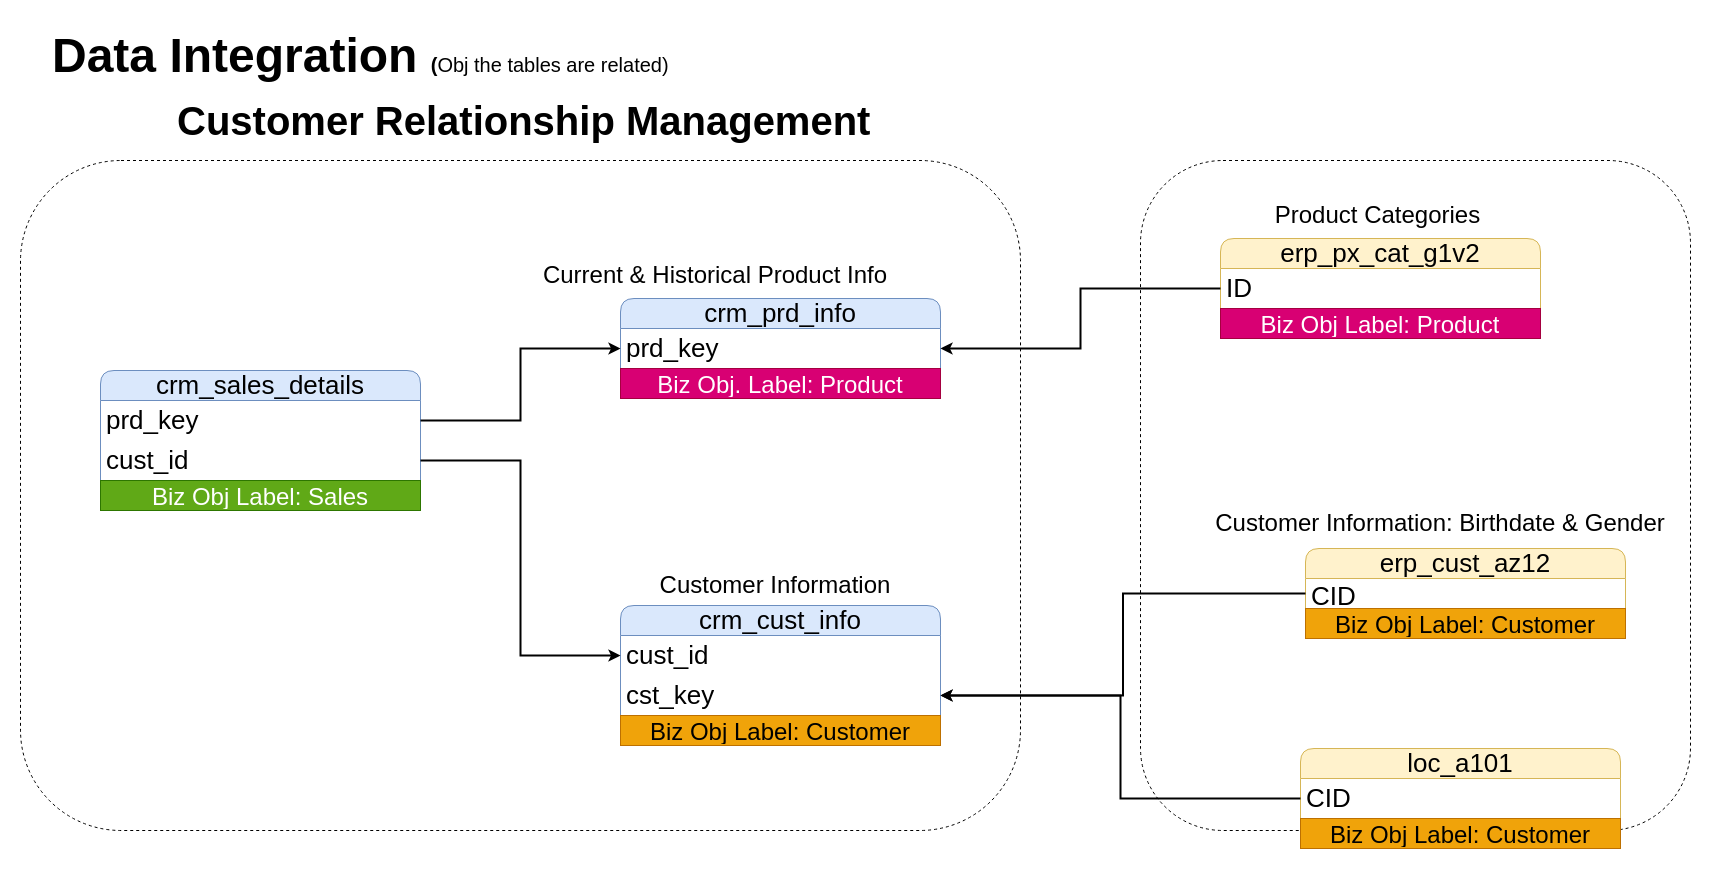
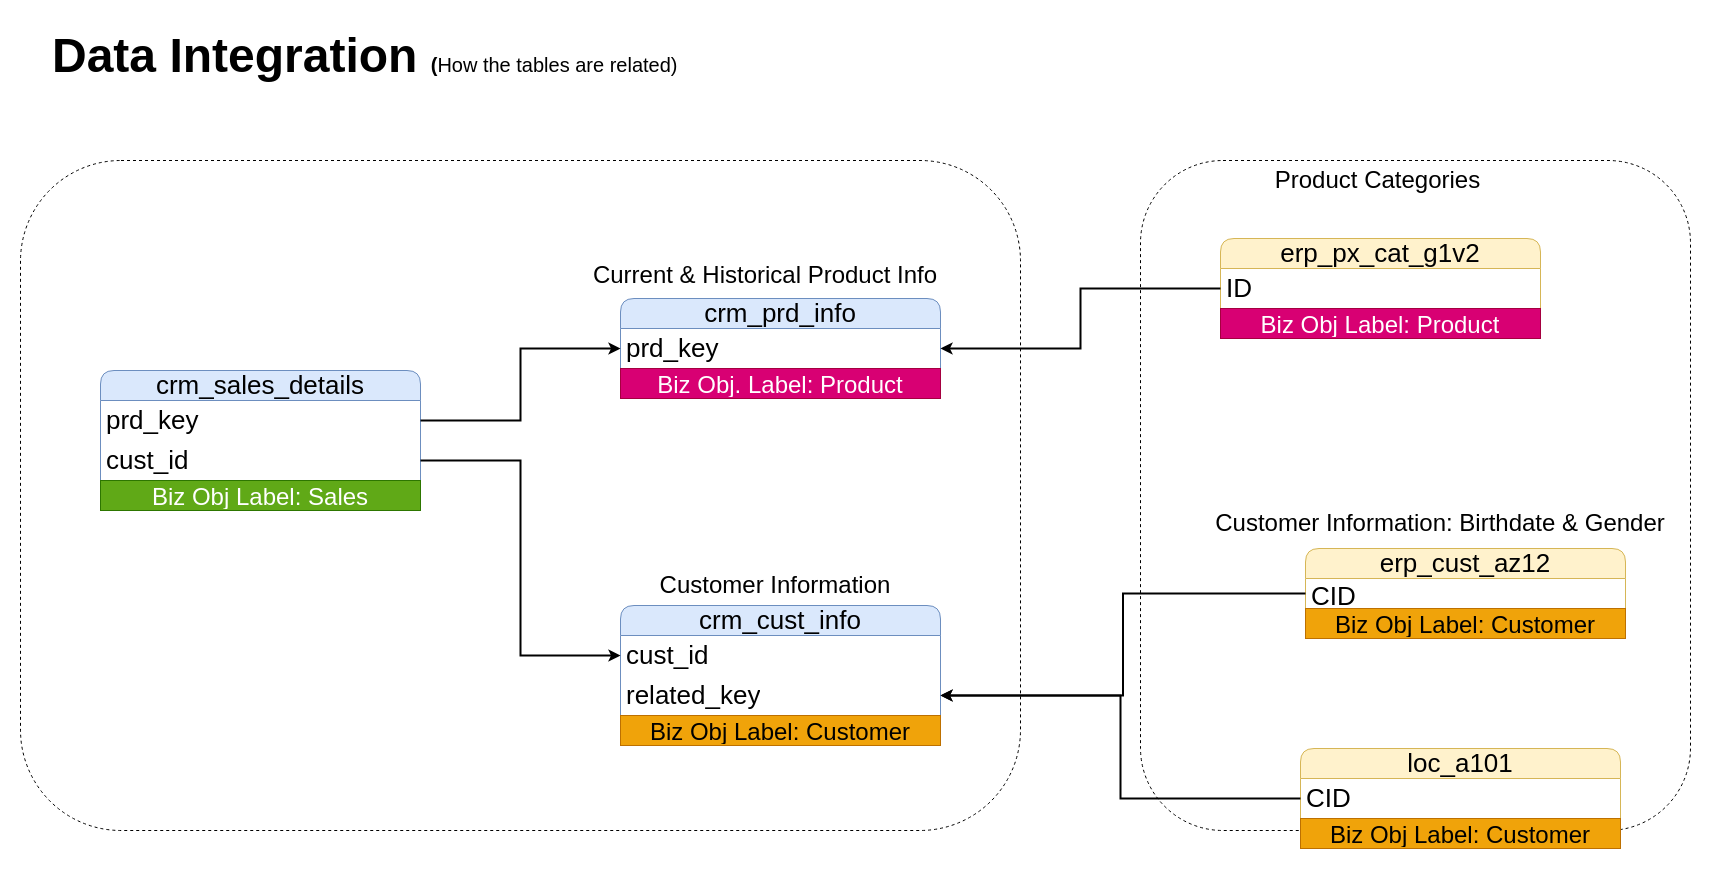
(327, 42) -> (327, 42)
(531, 126) -> none
(1378, 216) -> (1378, 181)
(716, 276) -> (766, 276)
(677, 696) -> (703, 696)
